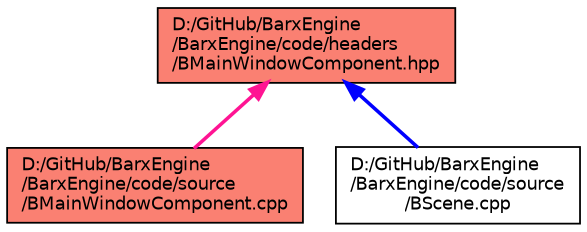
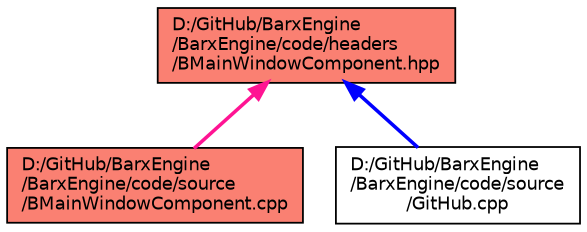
(458, 185) -> (458, 185)
